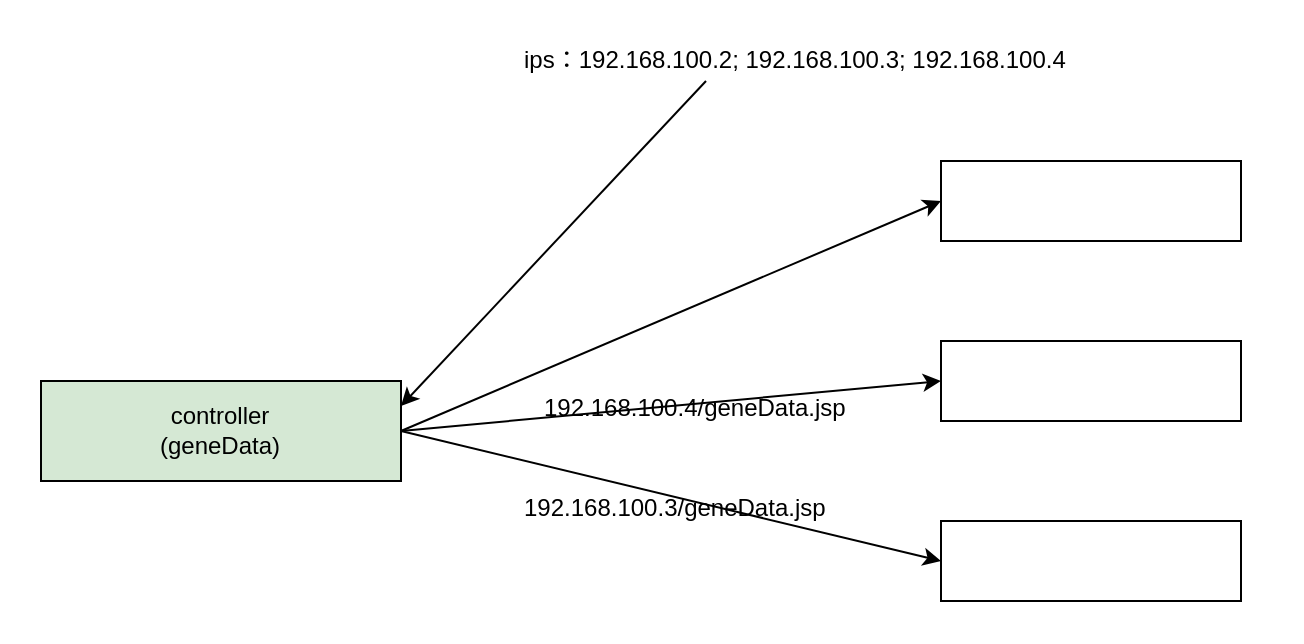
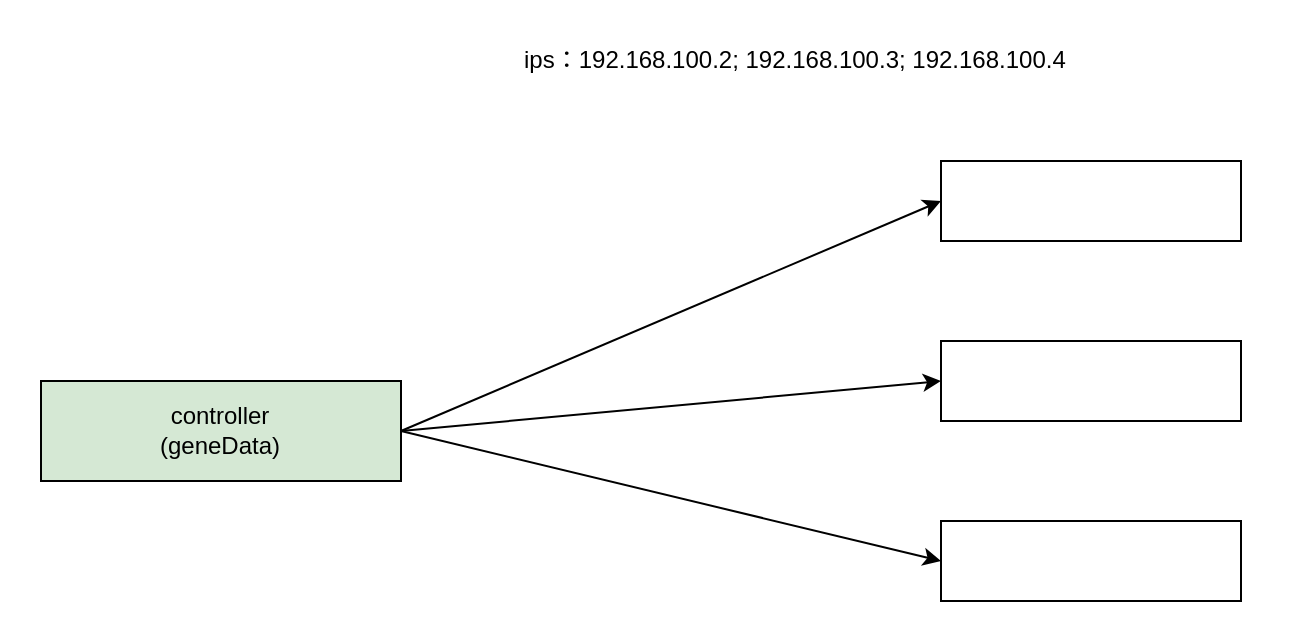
(558, 239) -> none
(711, 411) -> none
(691, 511) -> none
